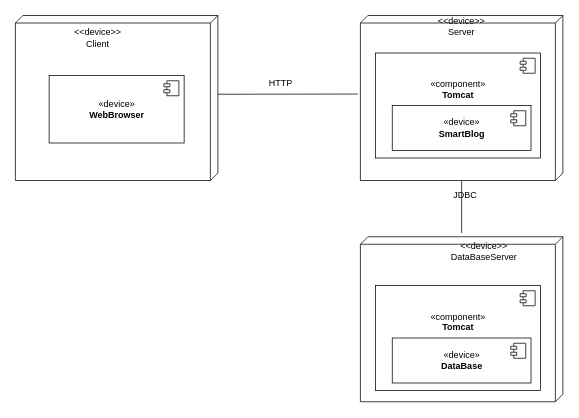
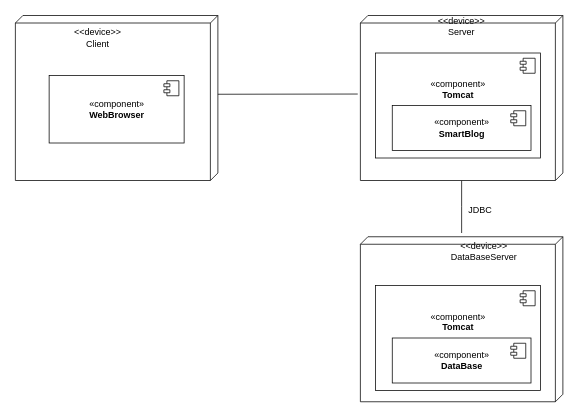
(281, 83) -> none
(117, 109) -> (117, 109)
(462, 128) -> (462, 128)
(465, 195) -> (480, 210)
(462, 360) -> (462, 360)
